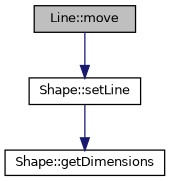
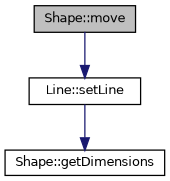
(85, 19) -> (85, 19)
(85, 91) -> (85, 91)
